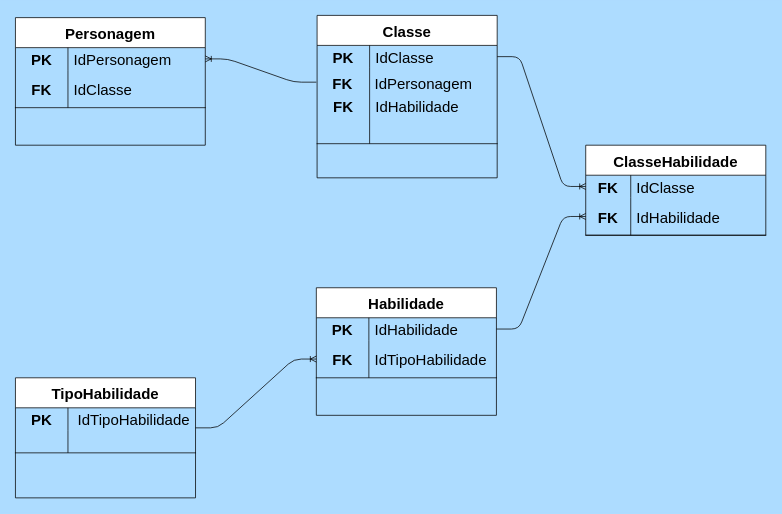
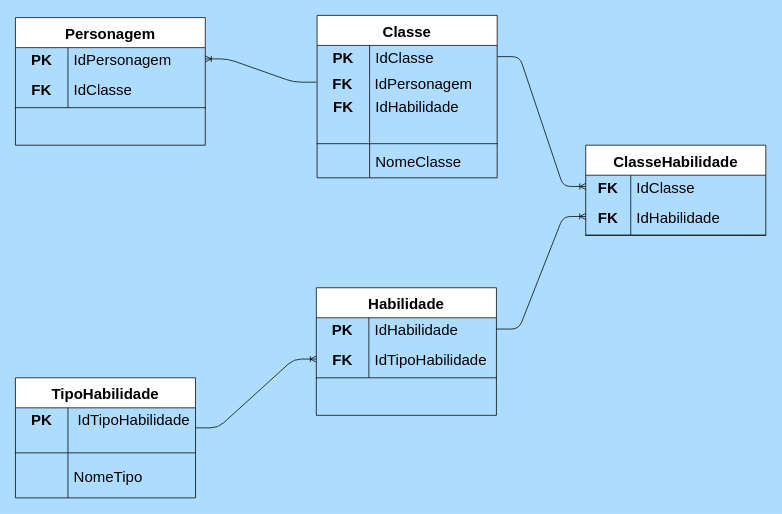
none -> (433, 161)
none -> (132, 475)
